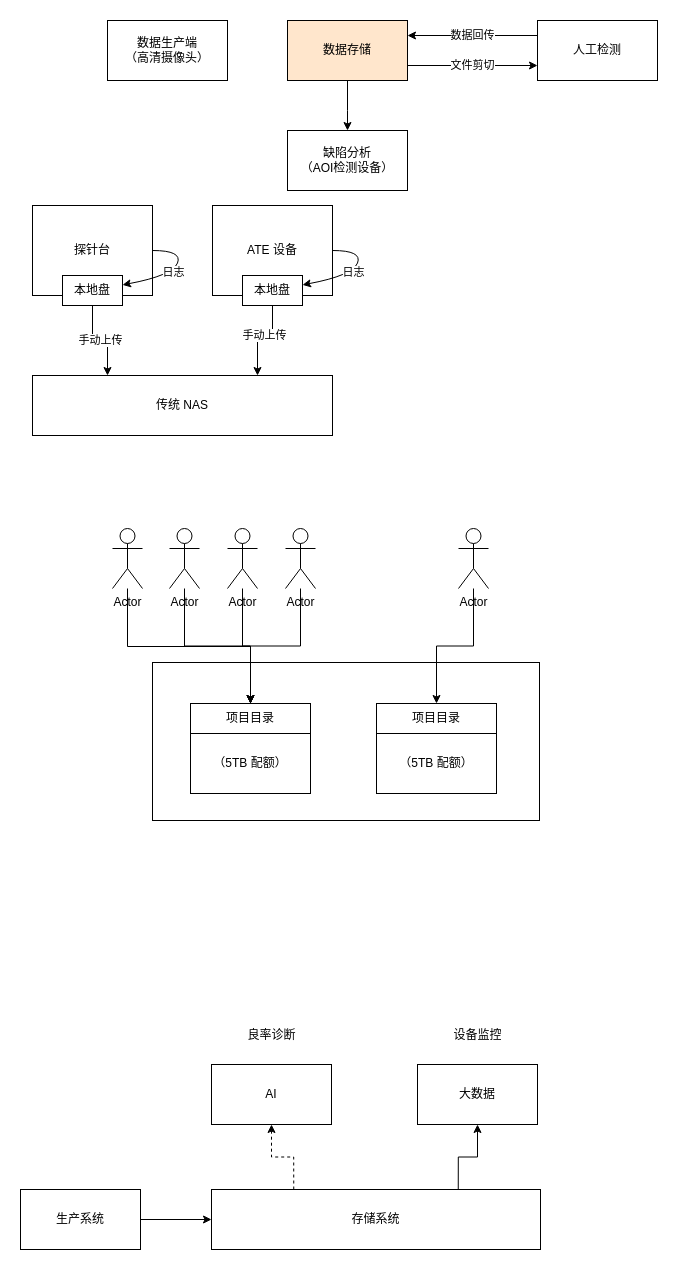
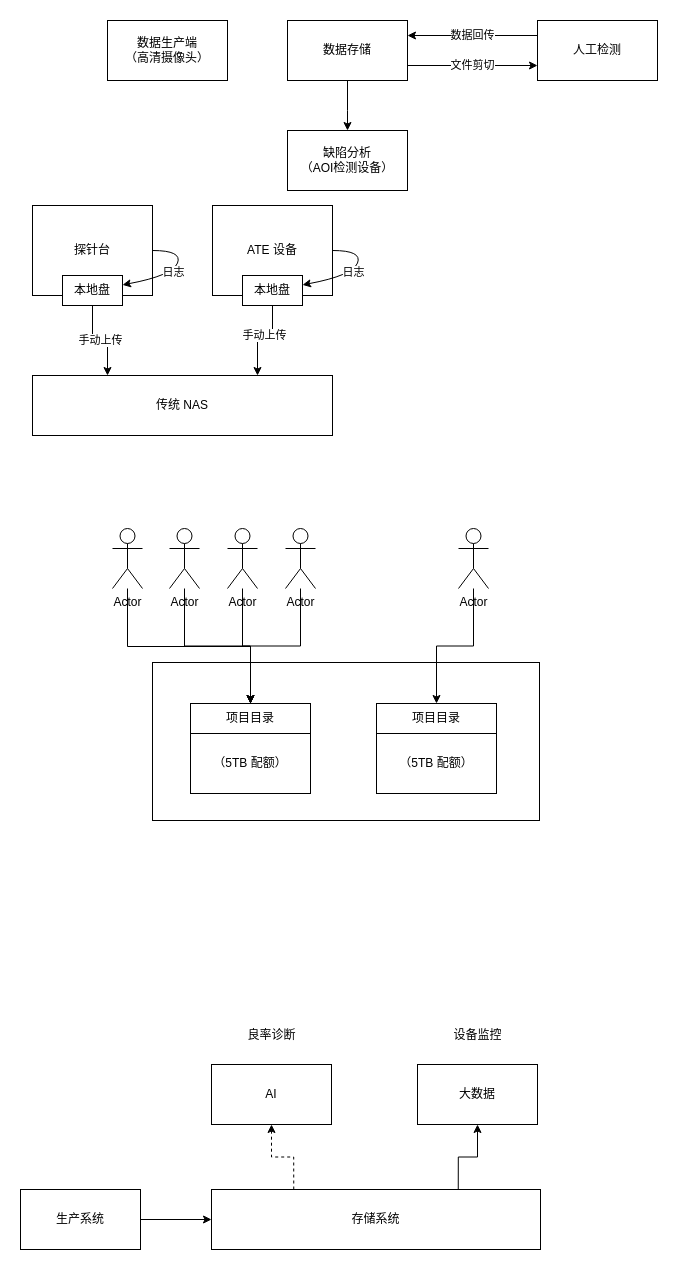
(348, 51) -> (348, 51)
